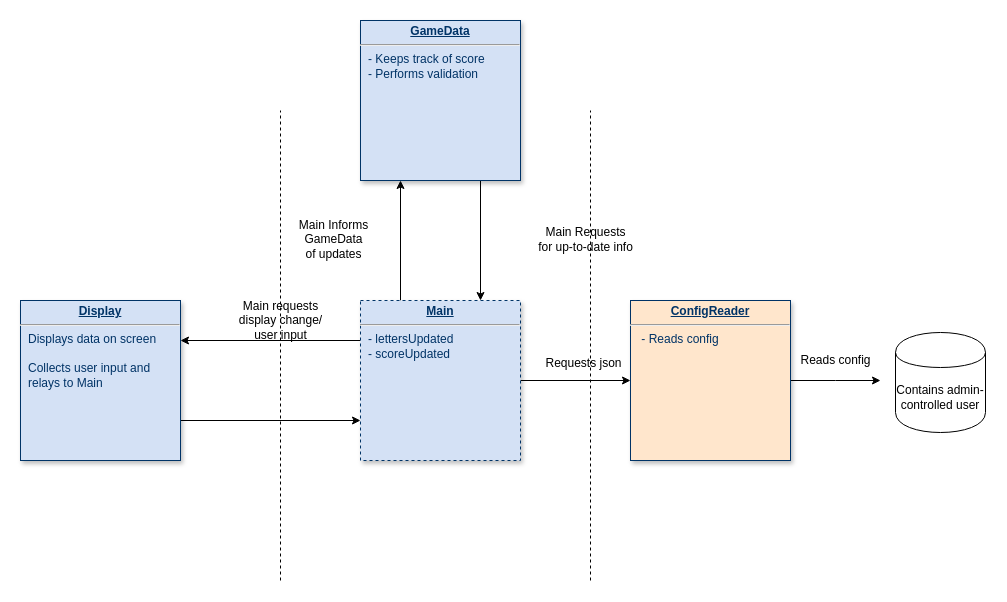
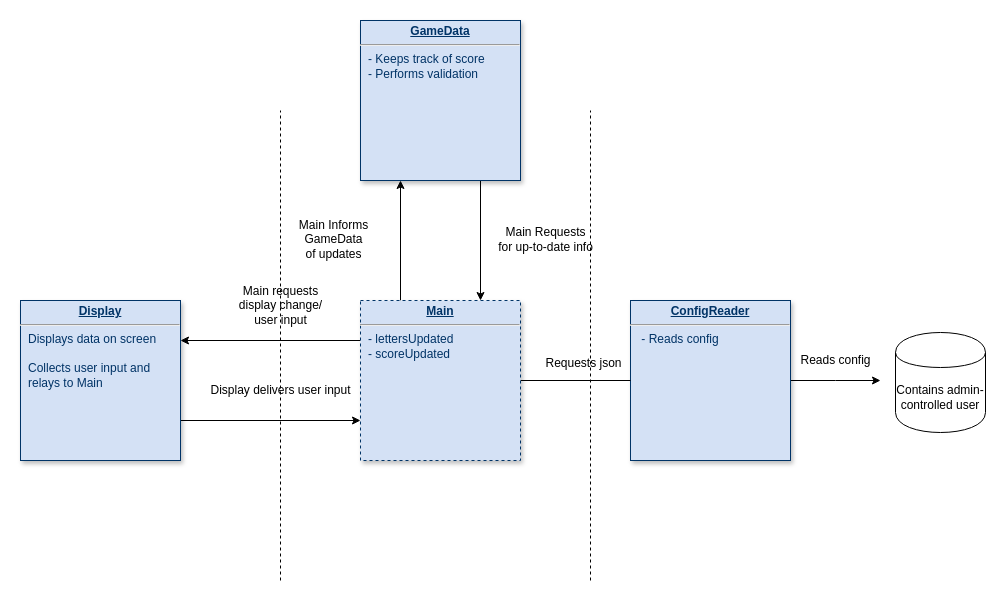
(586, 240) -> (546, 240)
(281, 321) -> (281, 306)
(622, 381) -> (625, 381)
(711, 381) -> (711, 381)
none -> (281, 391)
